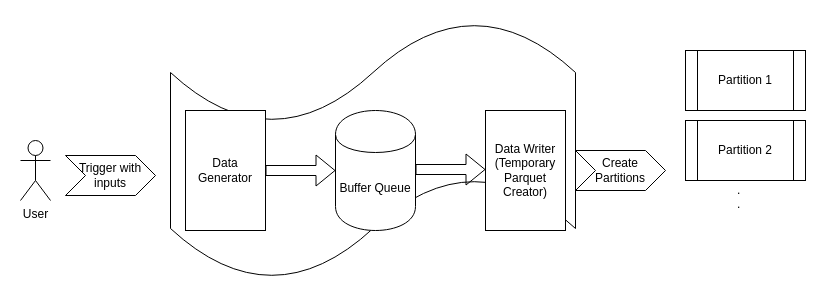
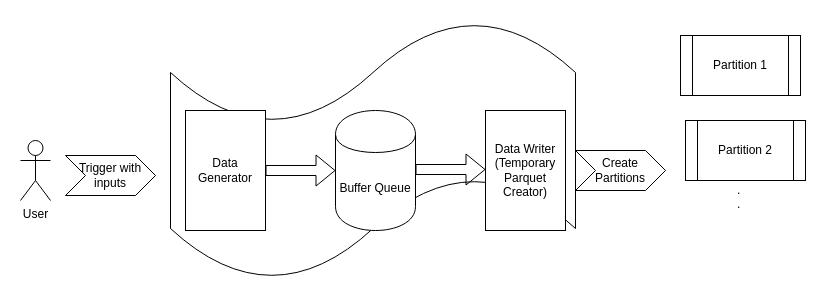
(746, 81) -> (741, 66)
